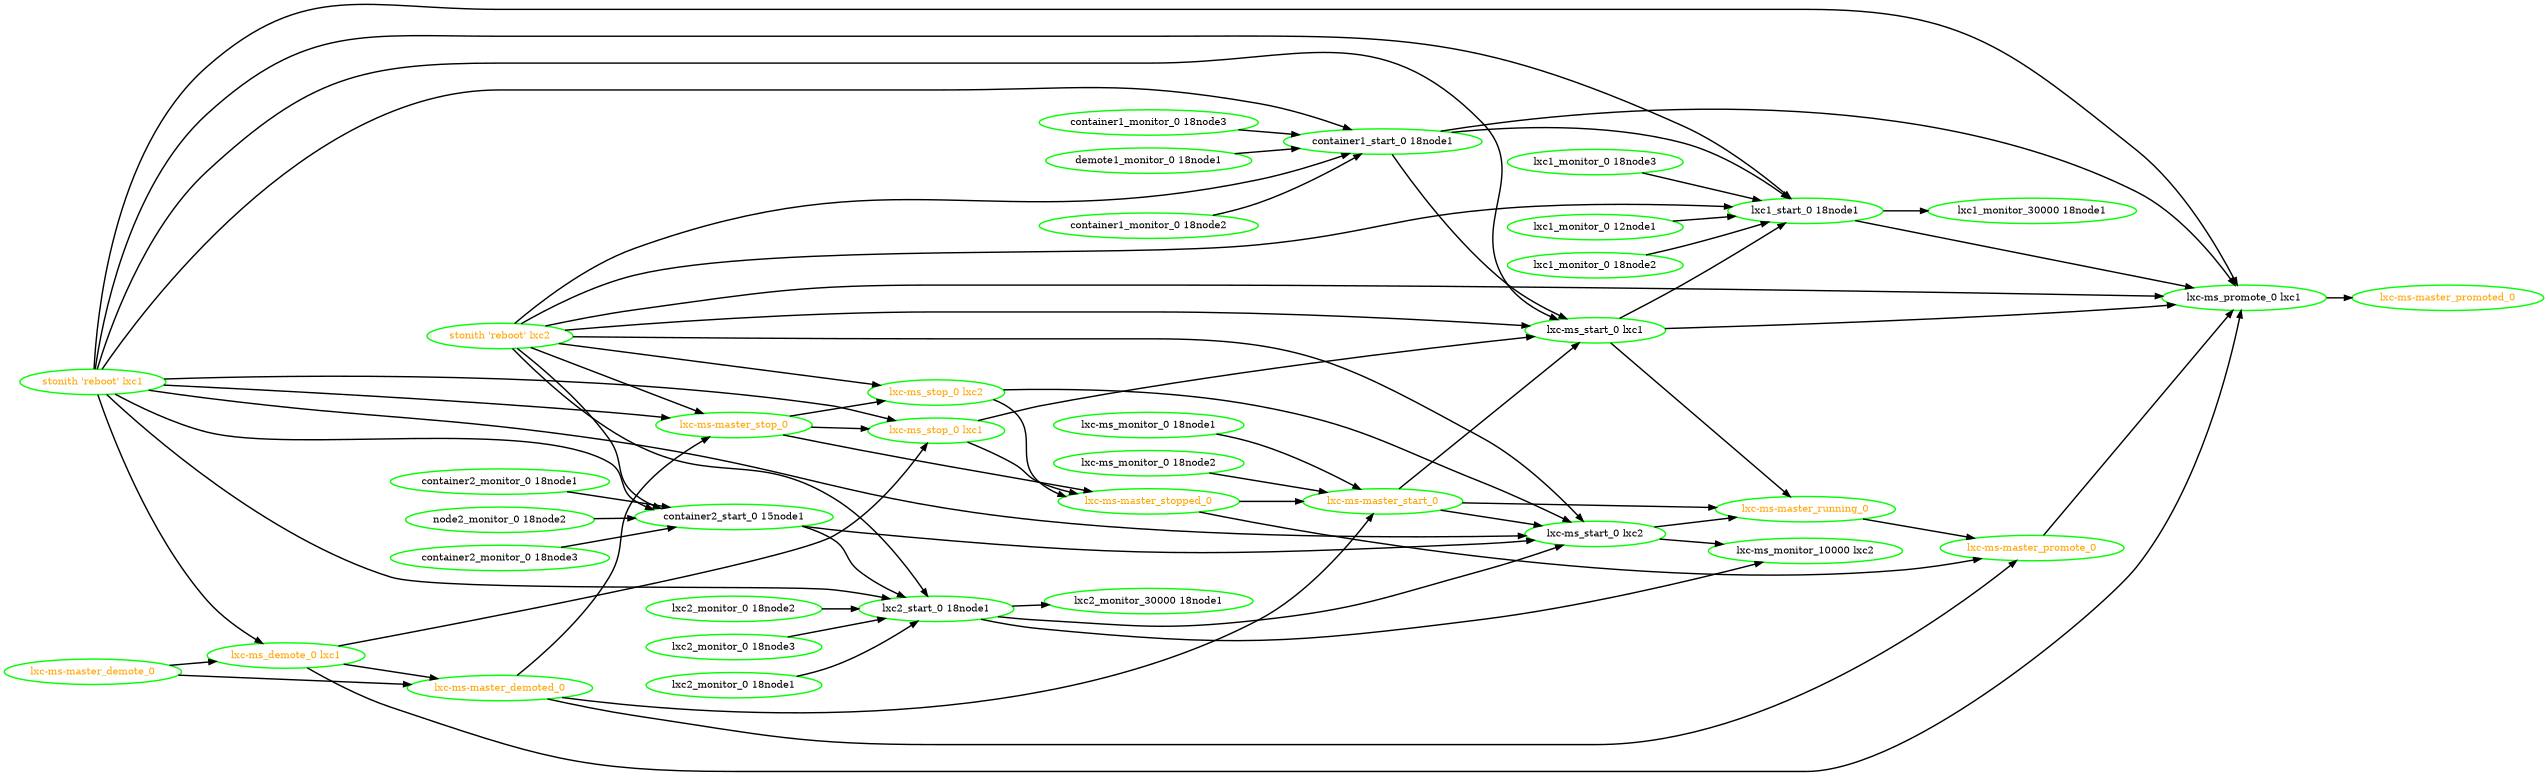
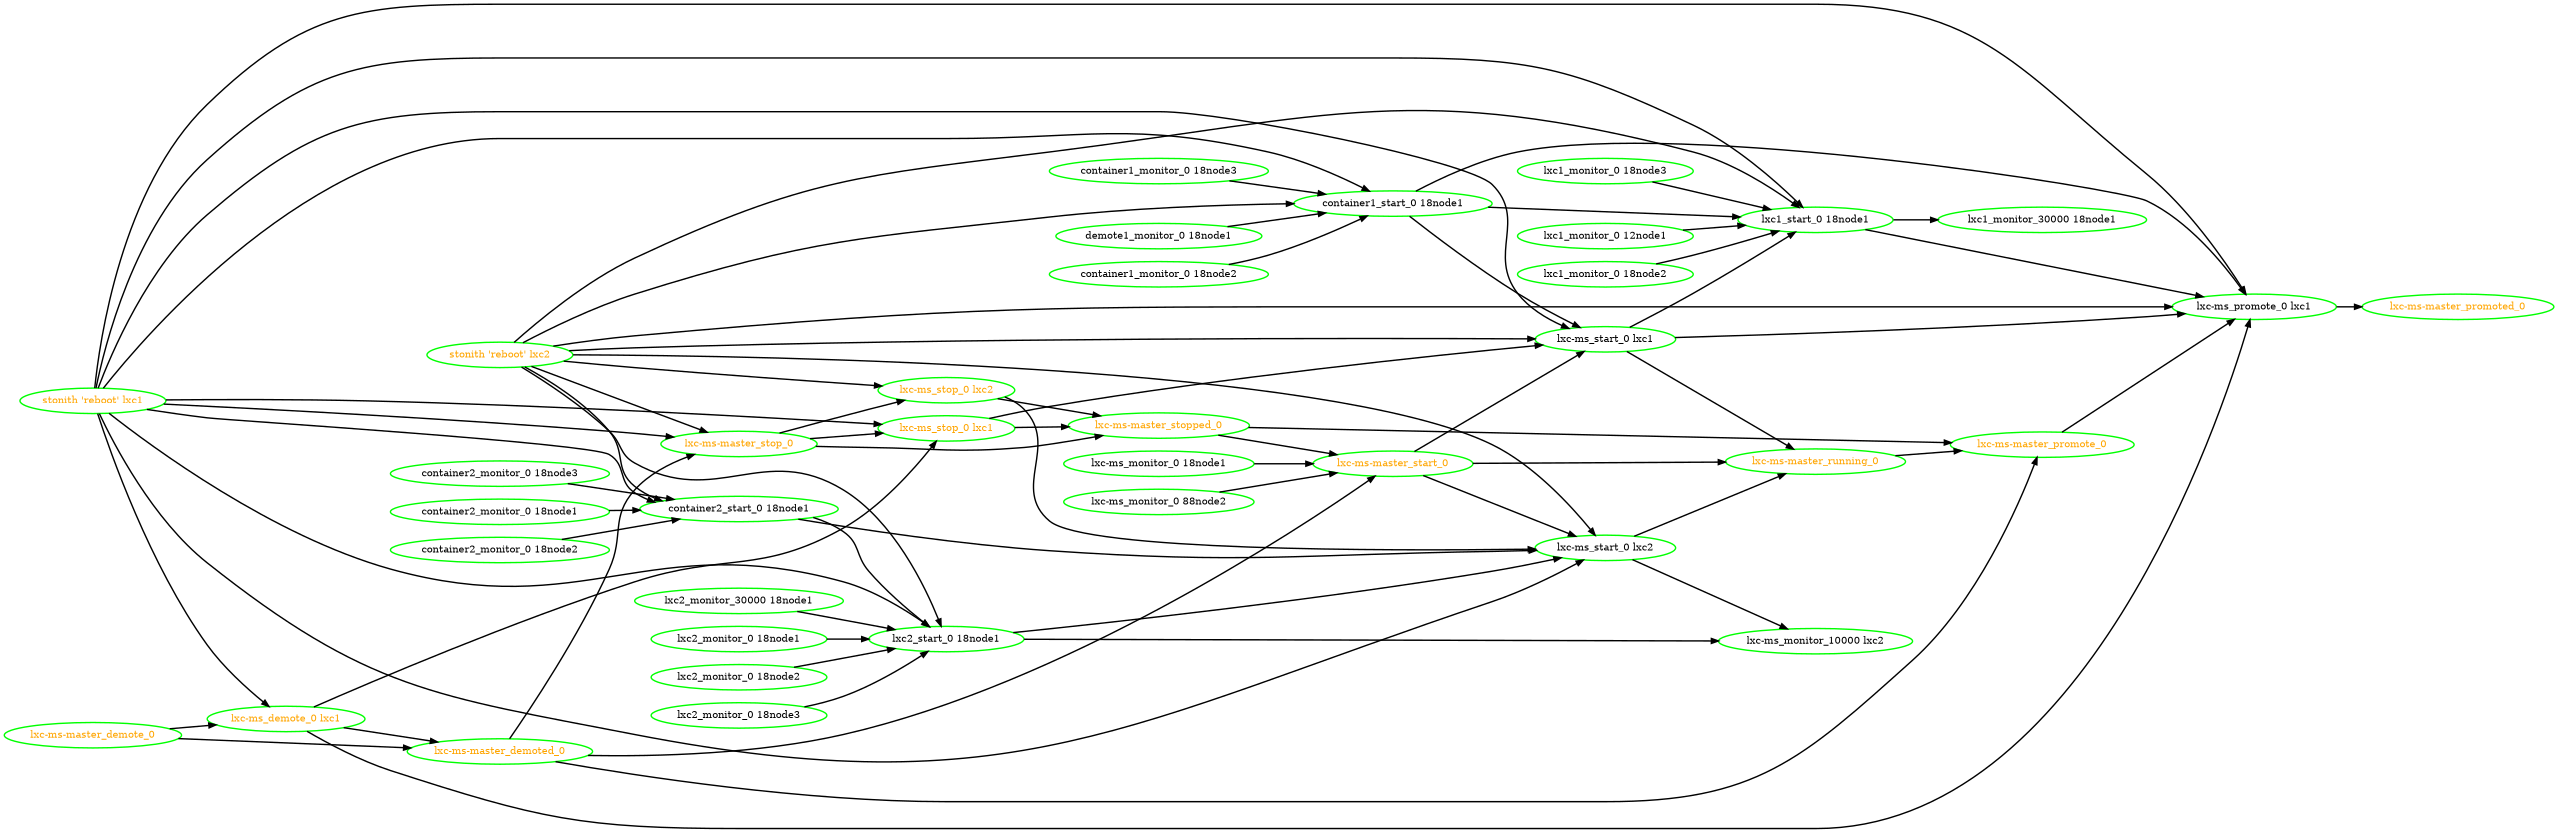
(1149, 463) -> (1159, 502)
(734, 517) -> (739, 509)
(500, 520) -> (500, 550)
(1027, 606) -> (842, 620)
